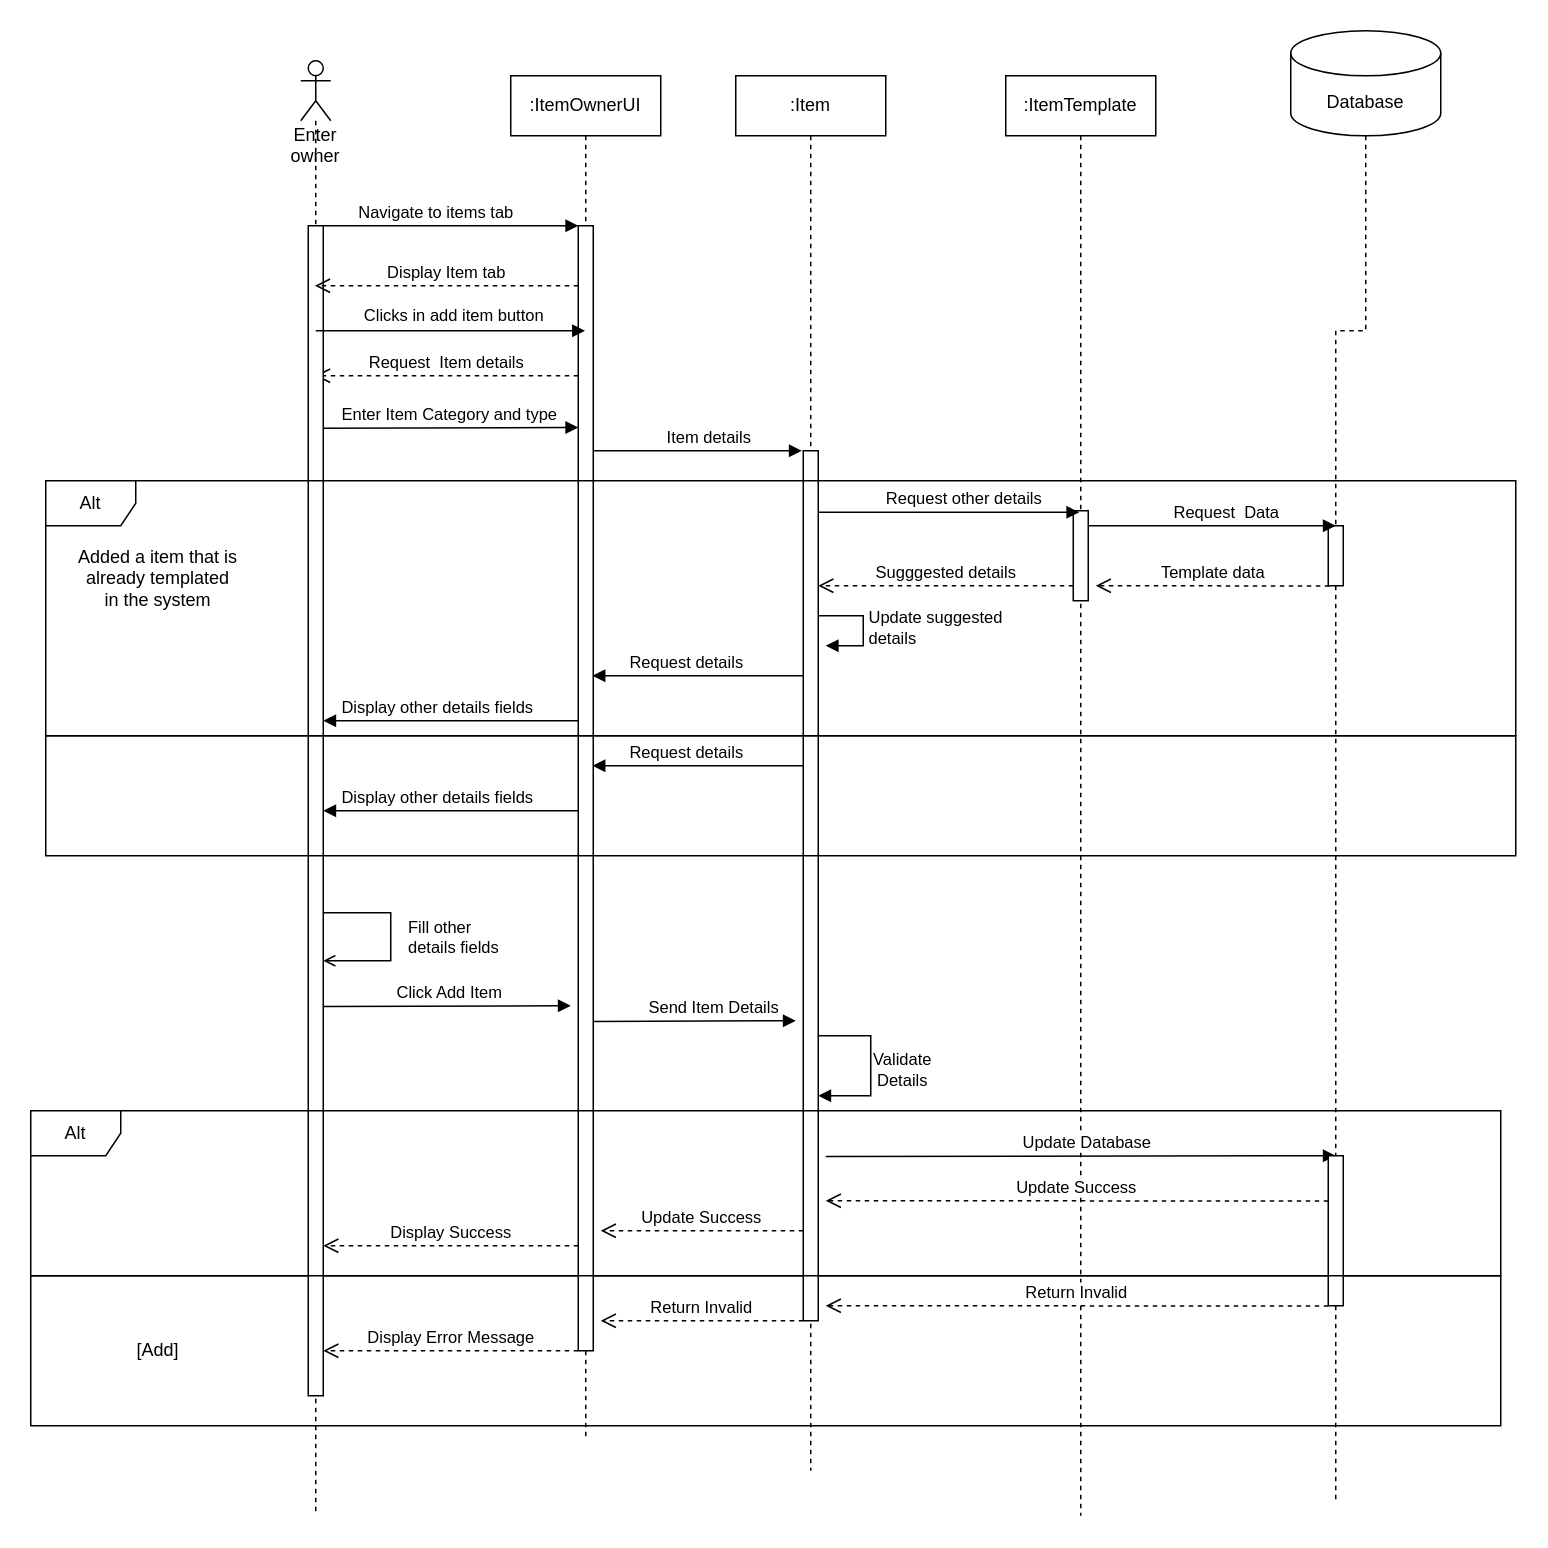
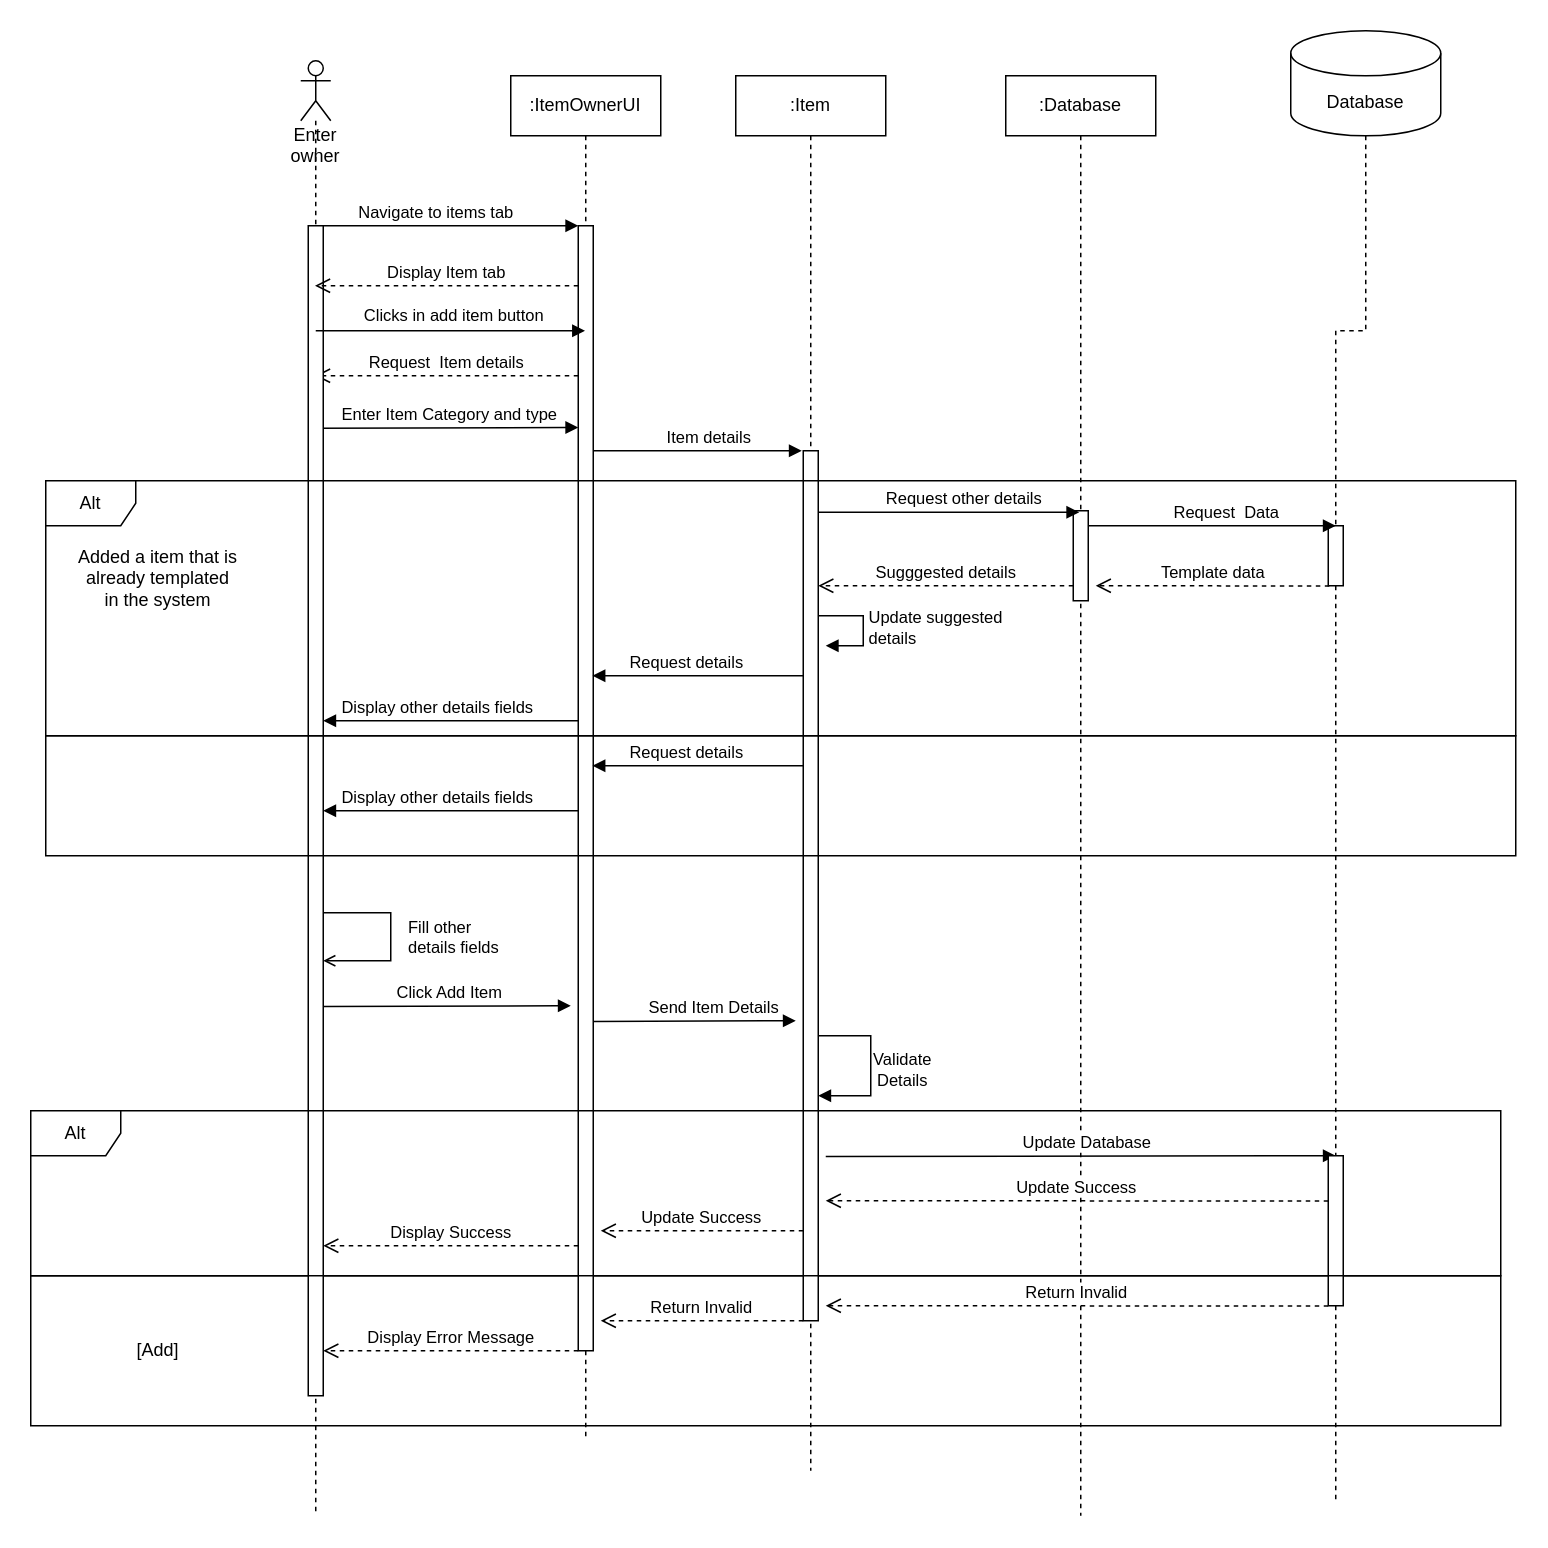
(1081, 106) -> (1081, 106)
